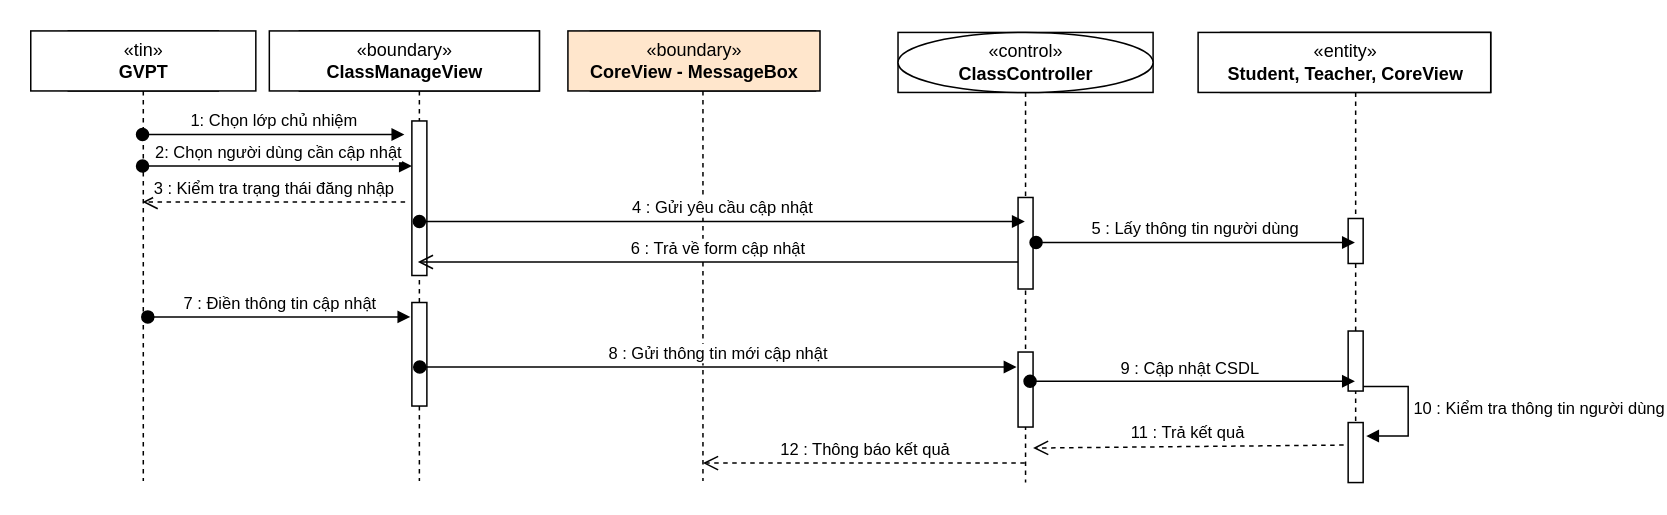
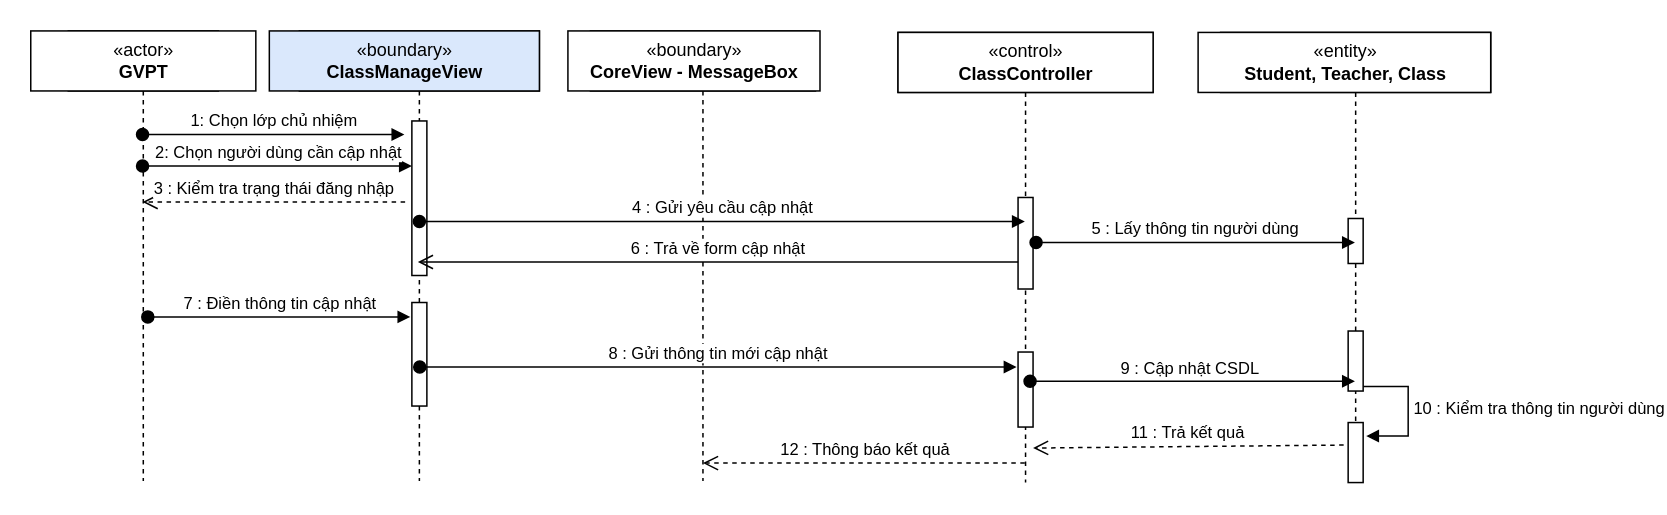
(144, 61) -> (144, 61)
(404, 61) -> (404, 61)
(694, 61) -> (694, 61)
(1025, 62) -> (1025, 62)
(1346, 62) -> (1346, 62)
